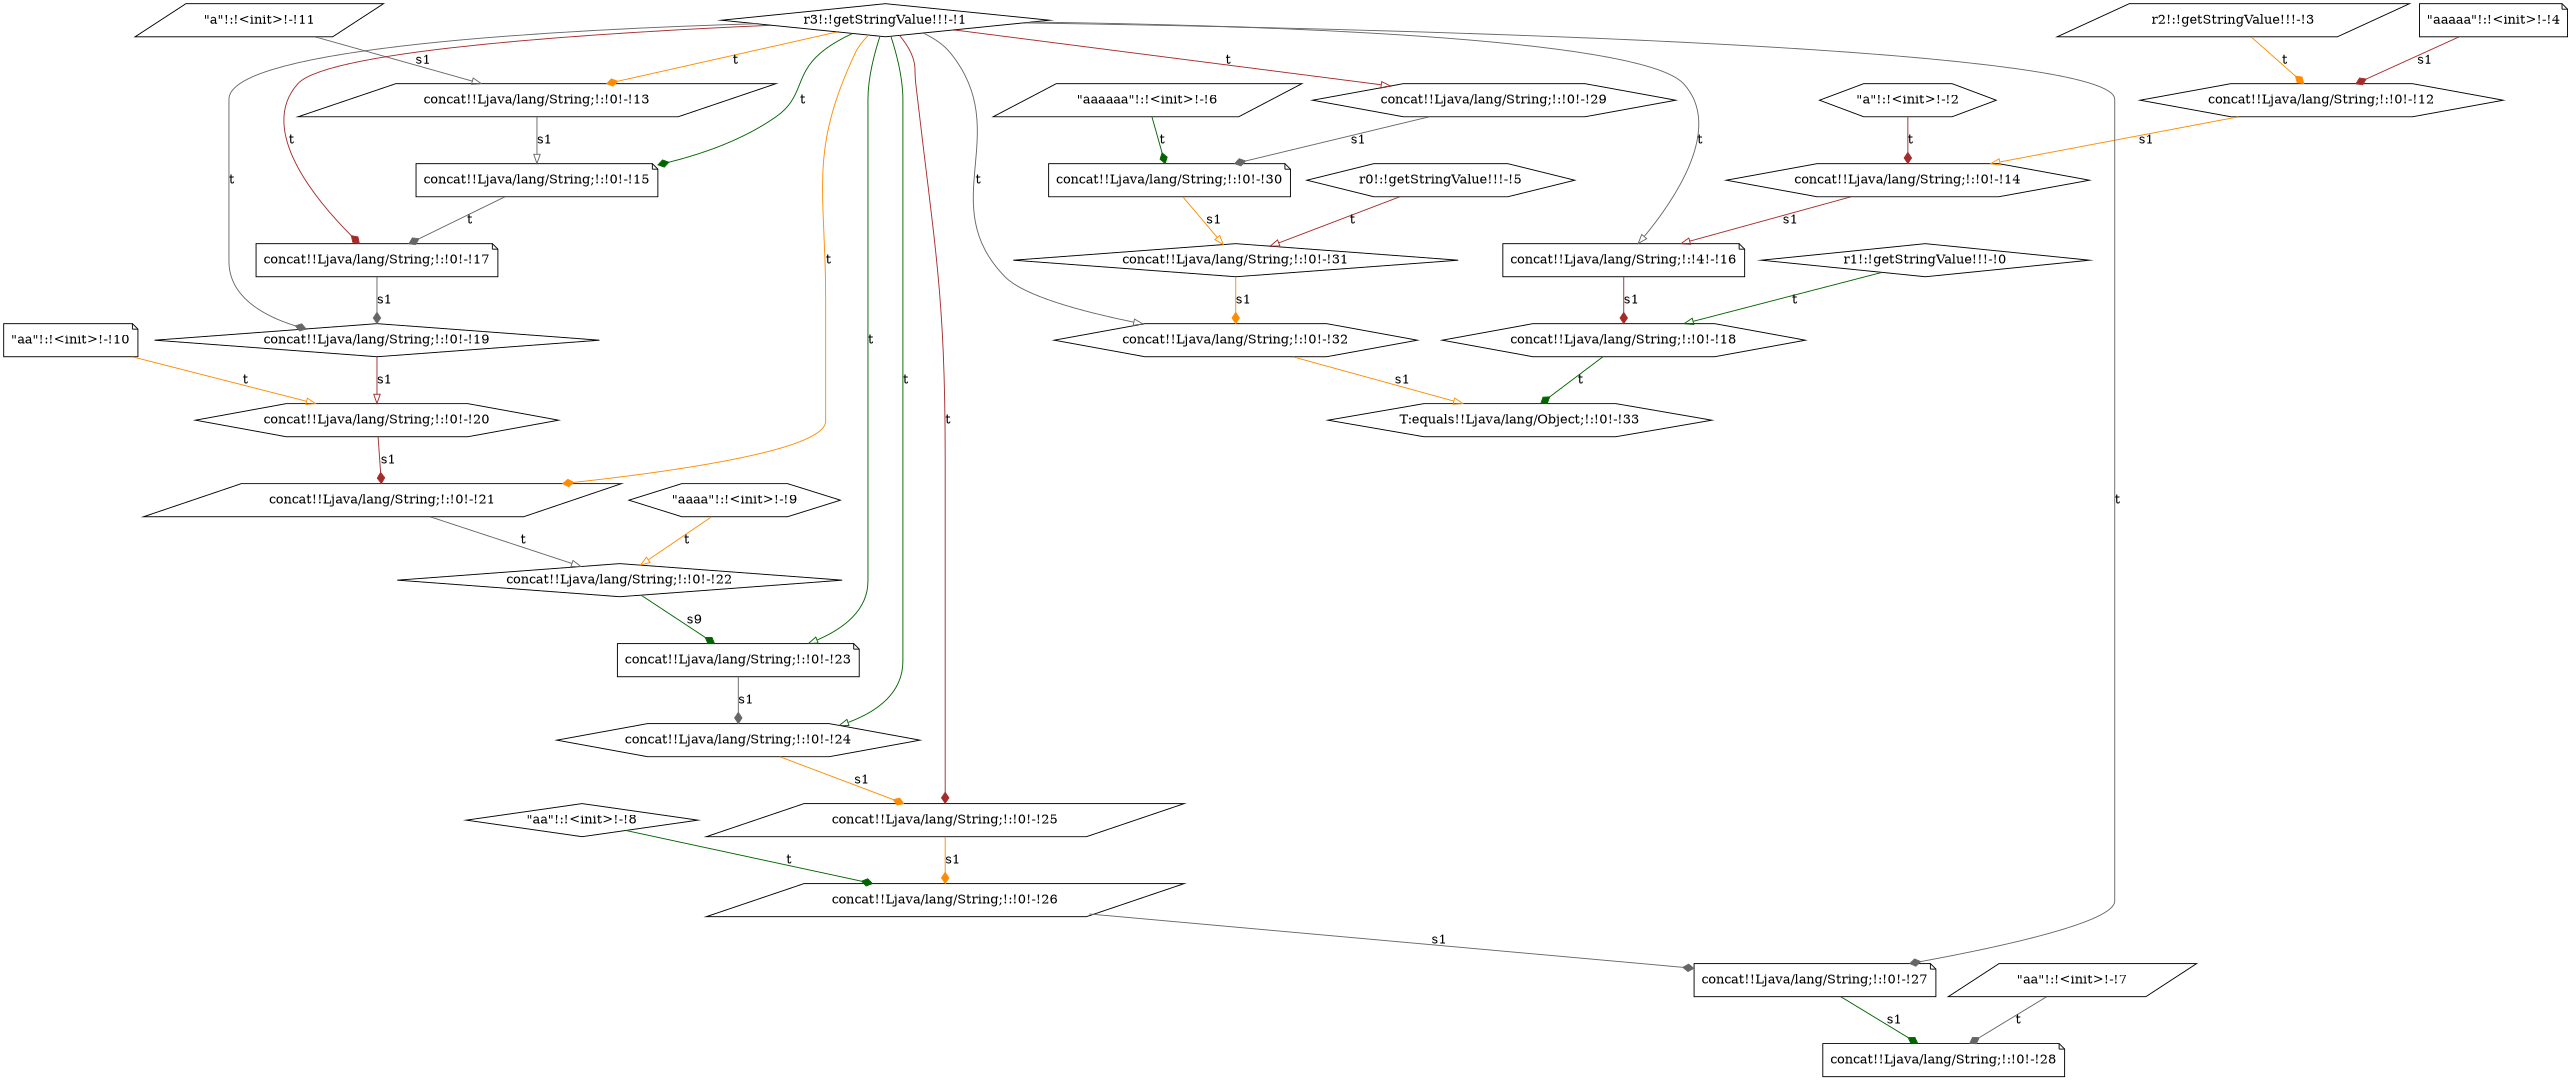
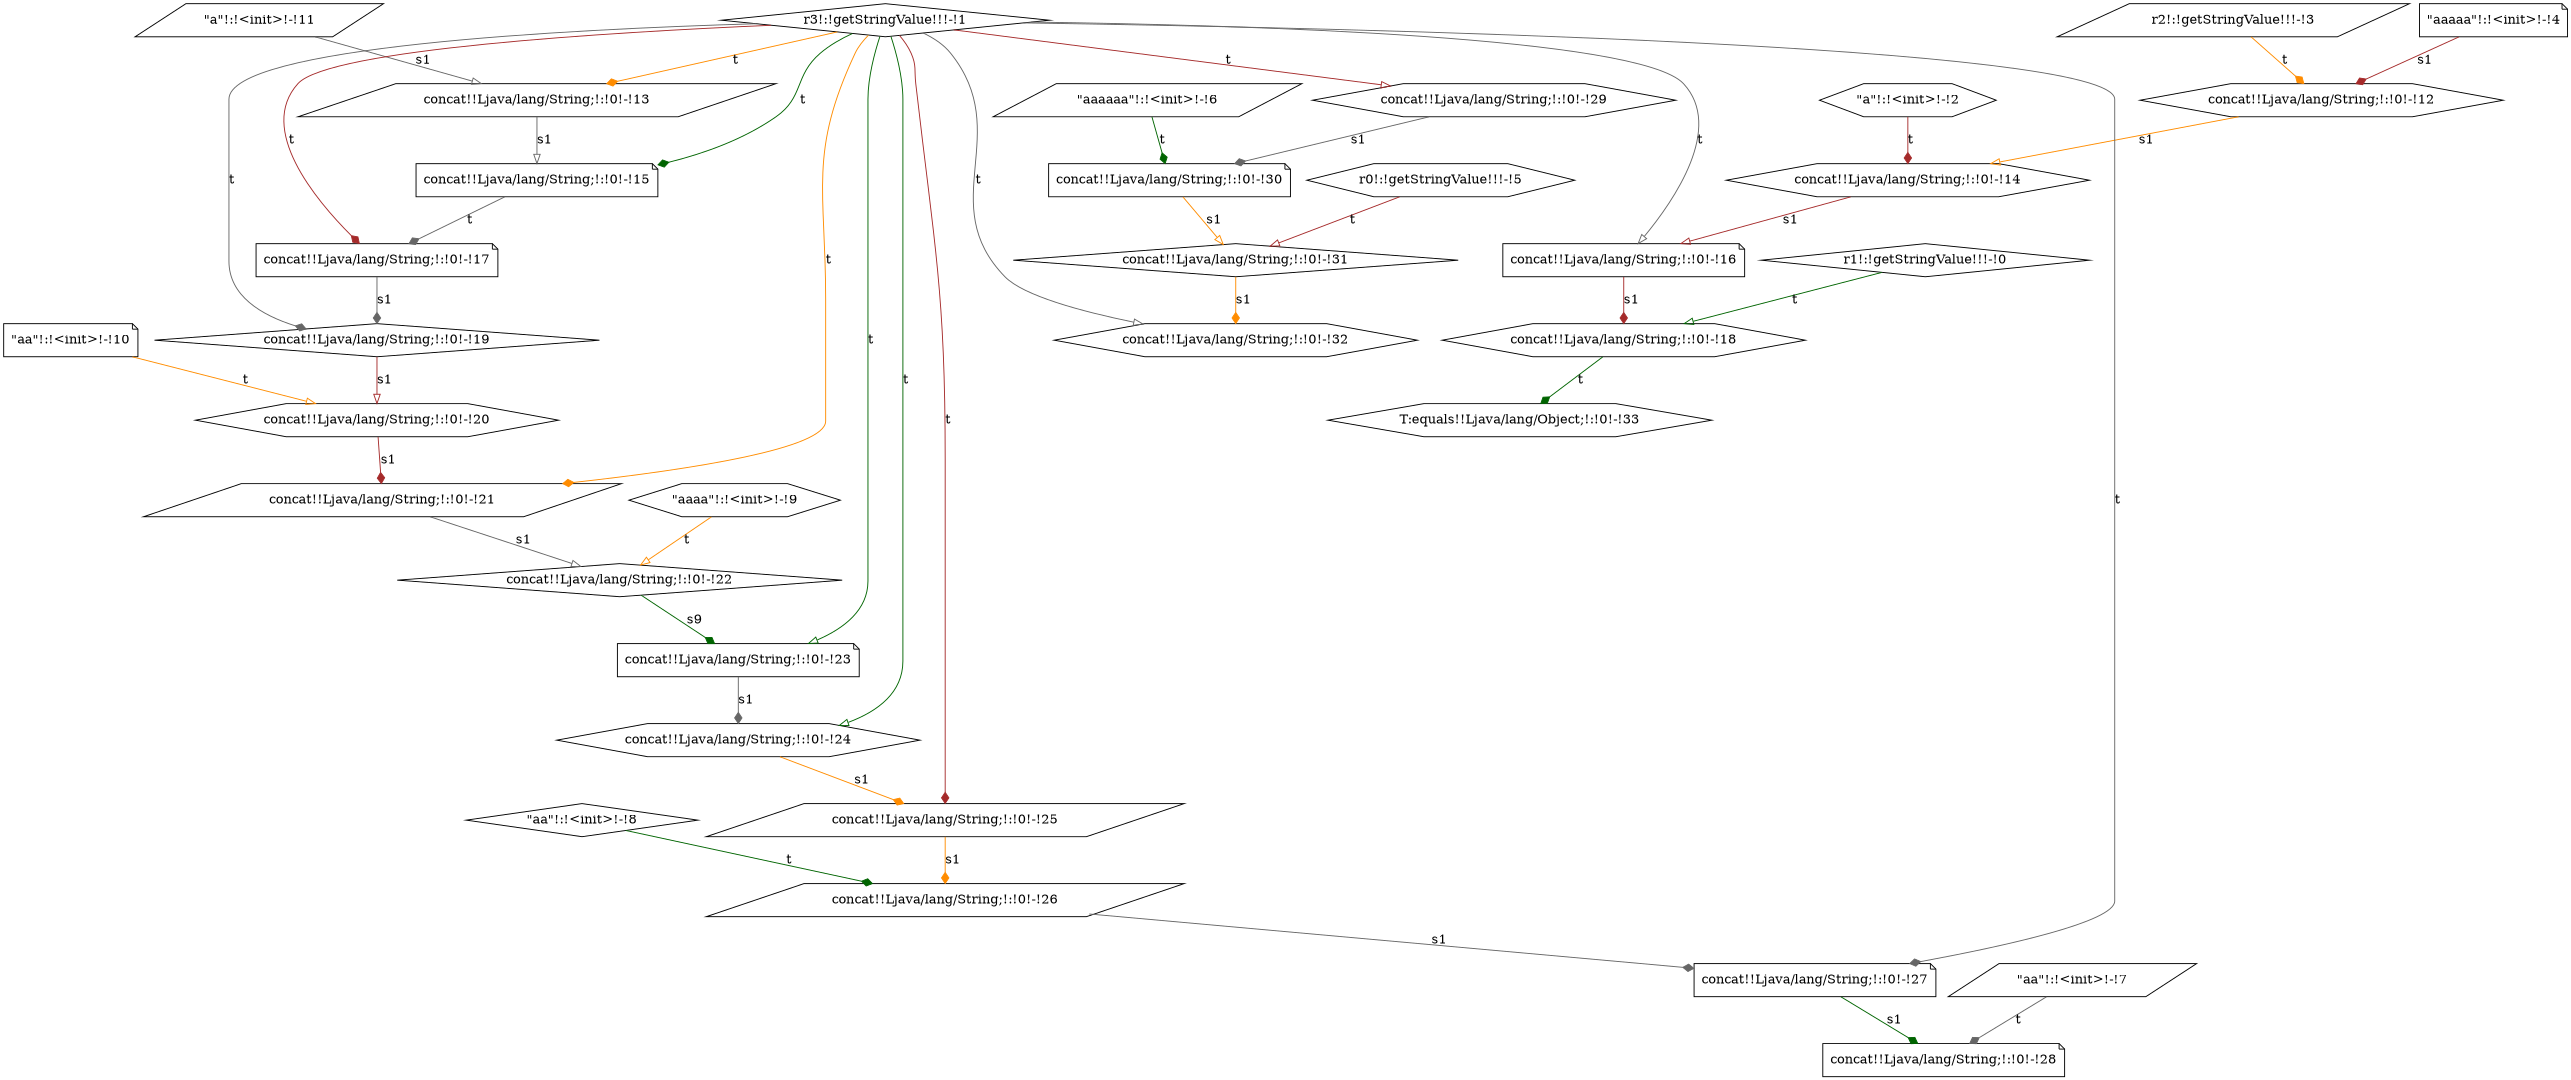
(1624, 260) -> (1624, 260)
(1373, 379) -> none
(524, 540) -> (524, 540)
